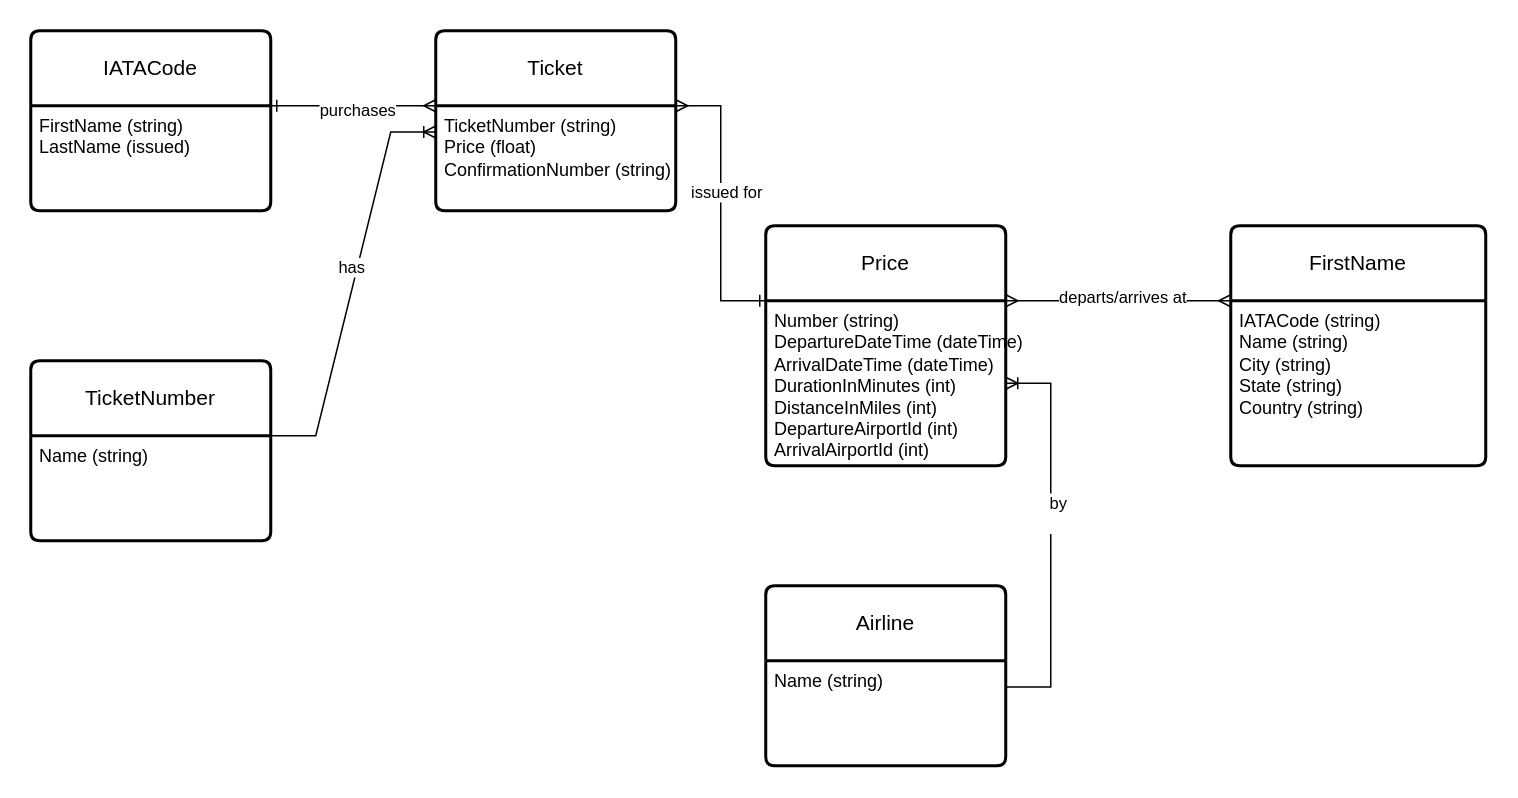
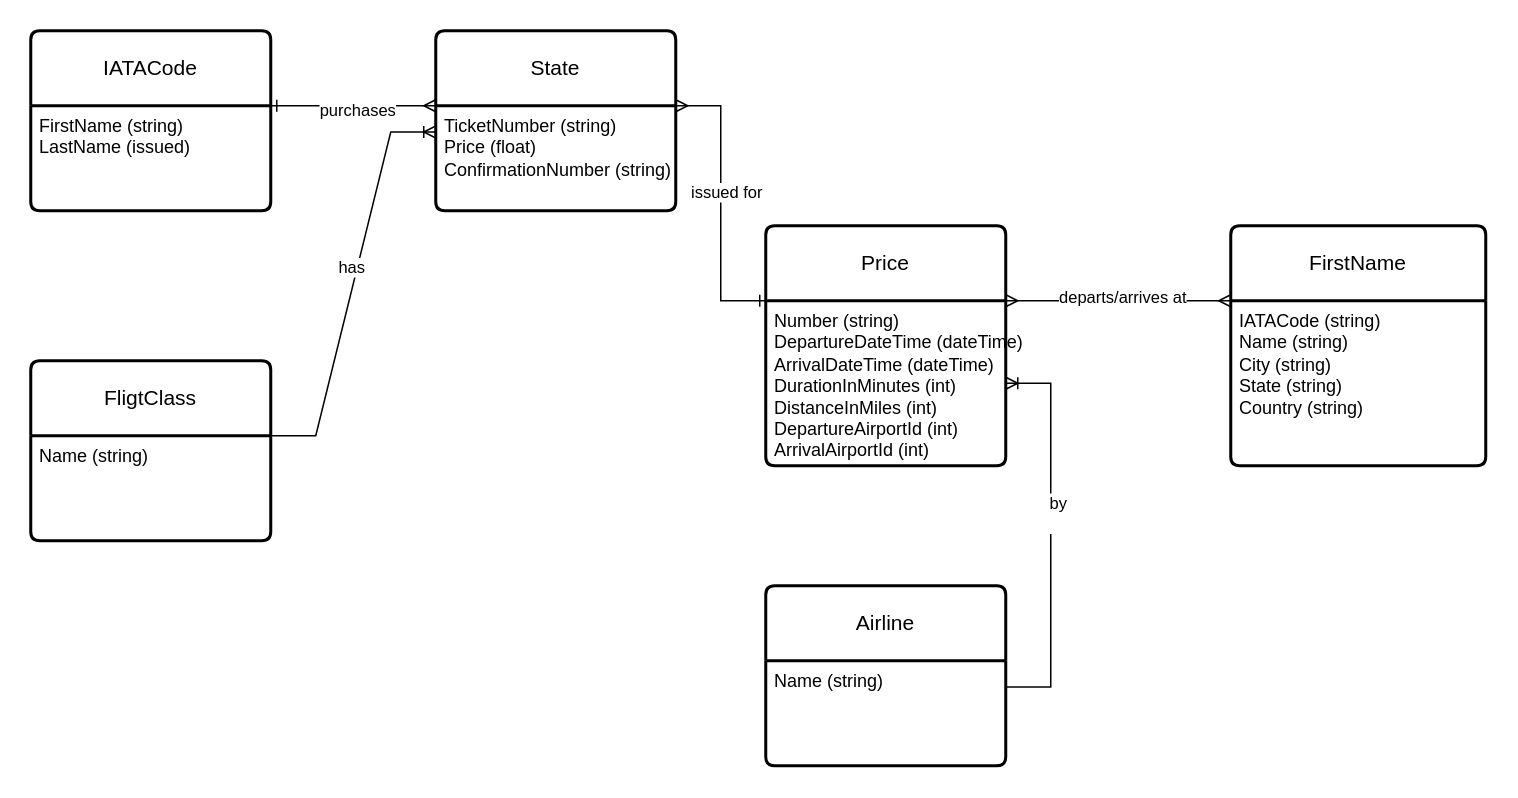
(556, 68) -> (556, 68)
(151, 398) -> (151, 398)
